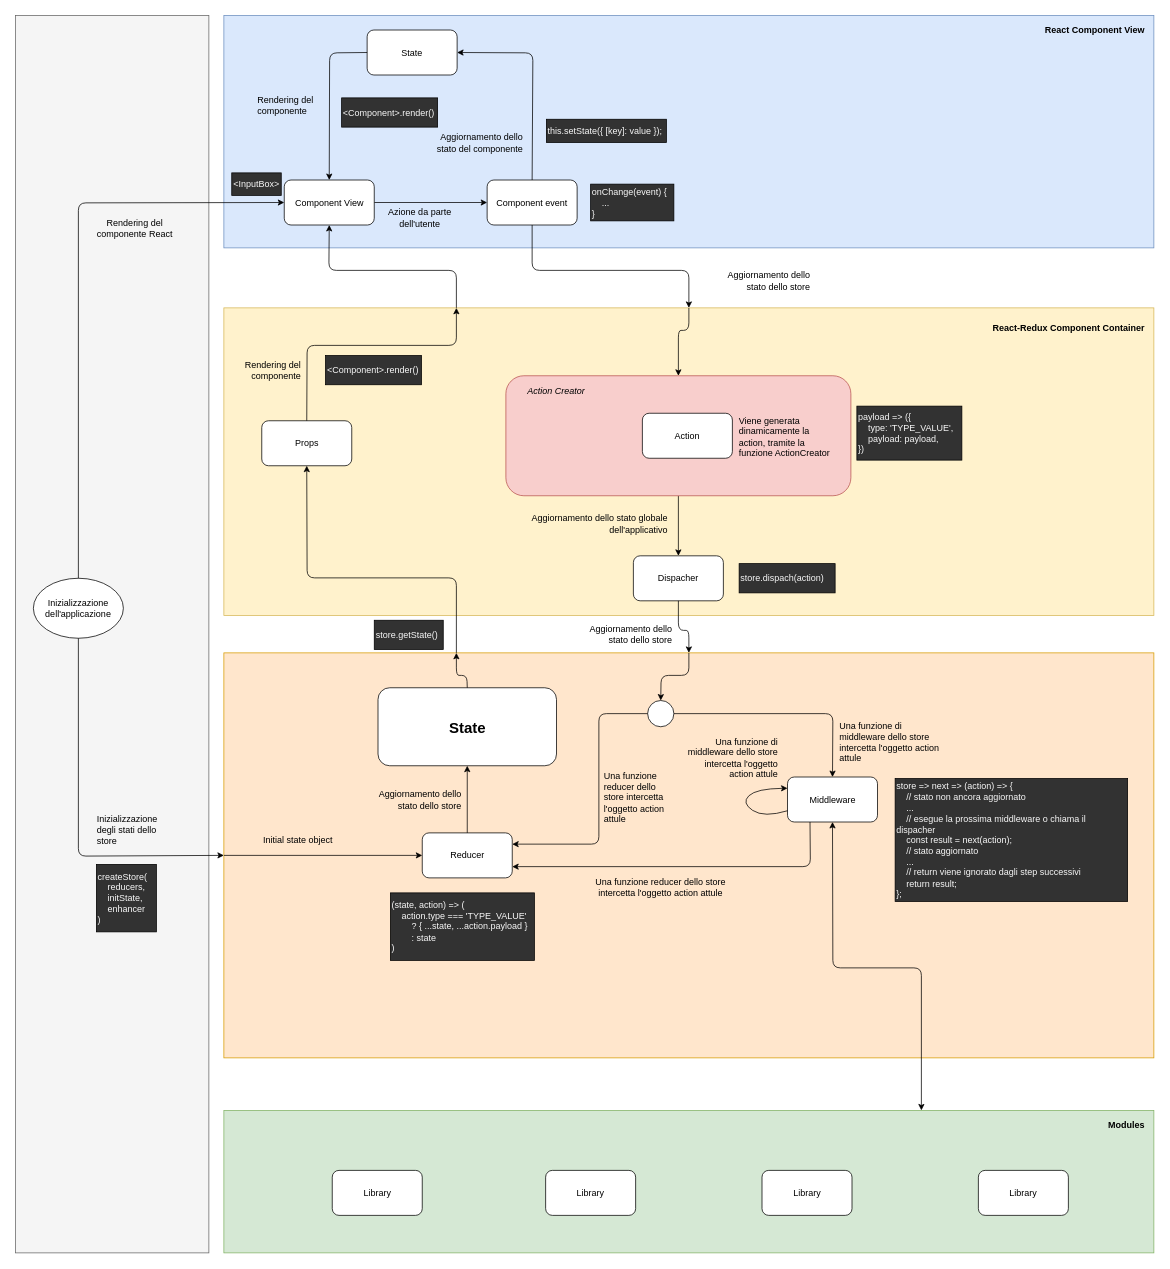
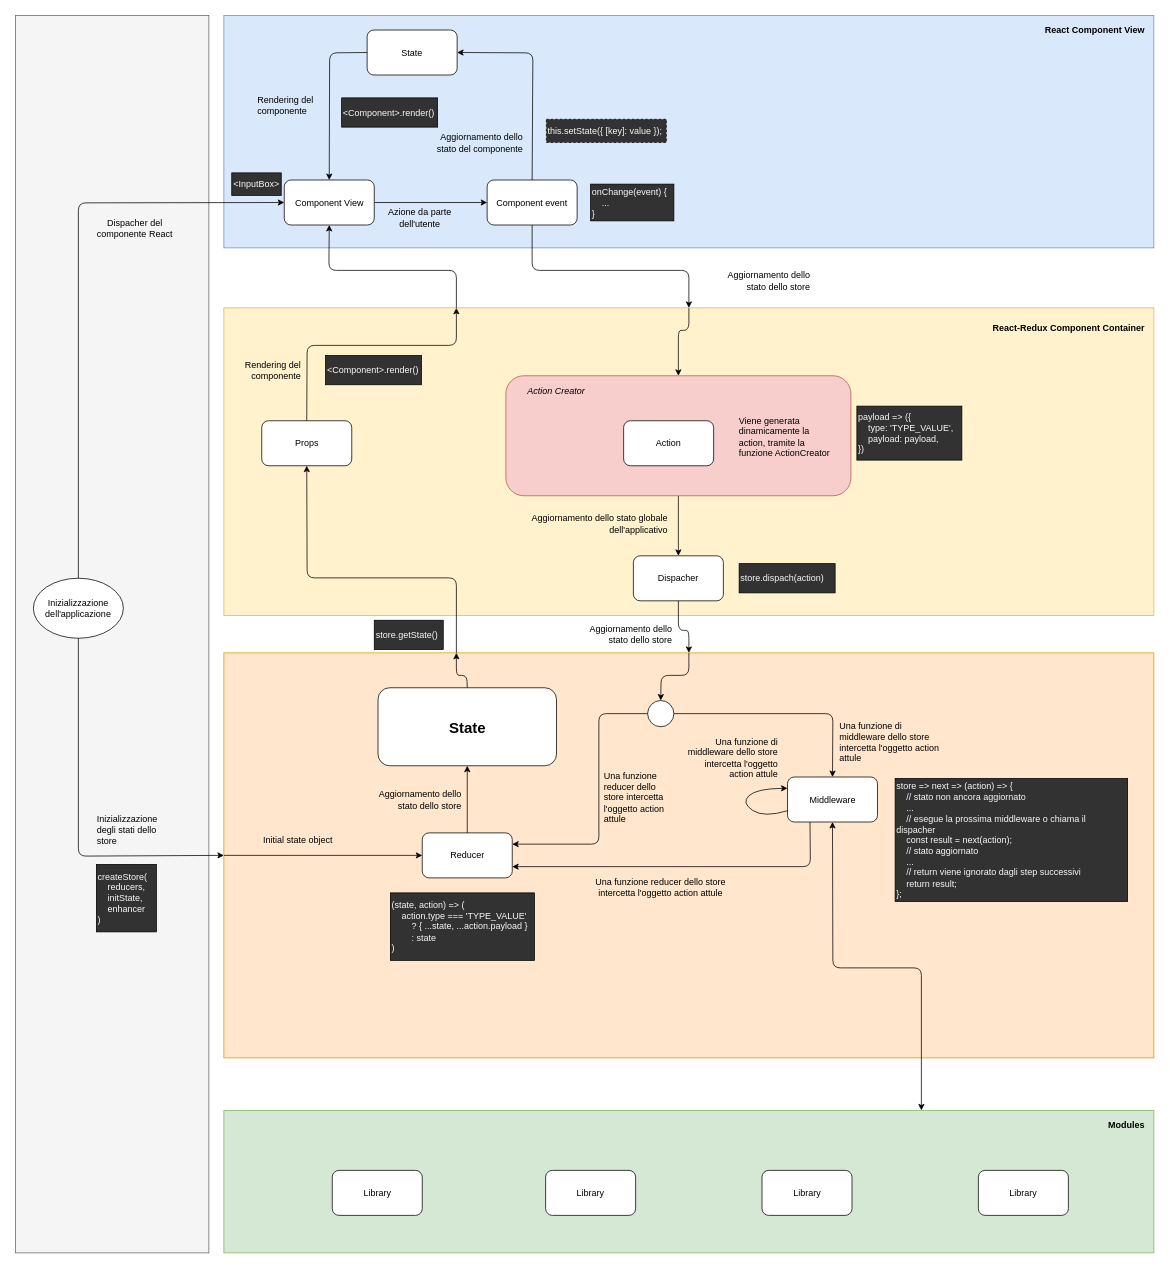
(606, 131) -> (606, 131)
(135, 228) -> (135, 228)
(687, 436) -> (669, 443)
